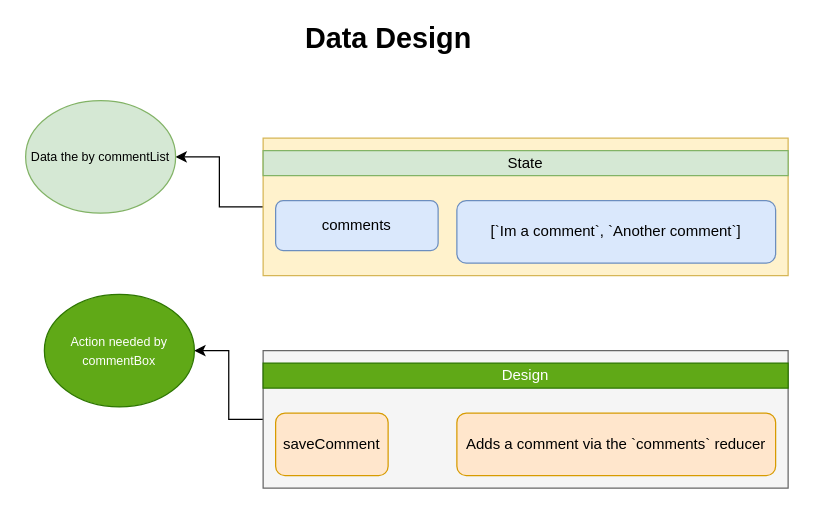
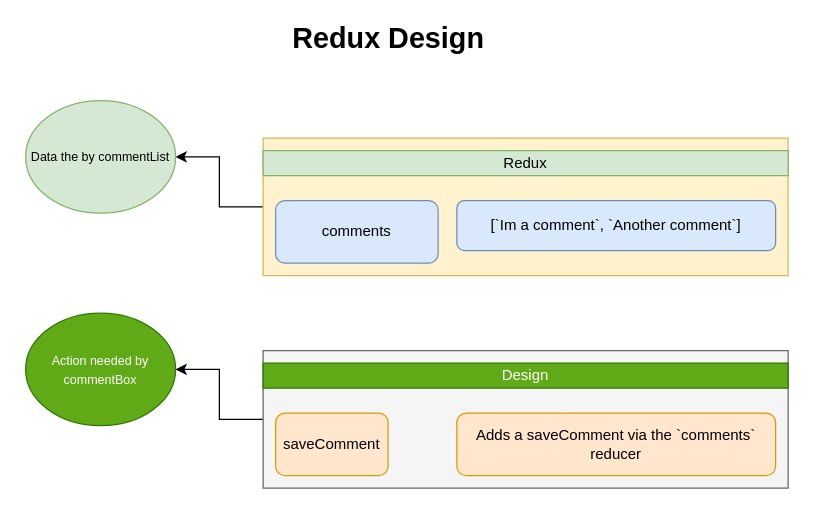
(389, 38) -> (389, 38)
(526, 163) -> (526, 163)
(357, 226) -> (357, 232)
(616, 232) -> (616, 226)
(119, 351) -> (101, 369)
(616, 444) -> (616, 444)
